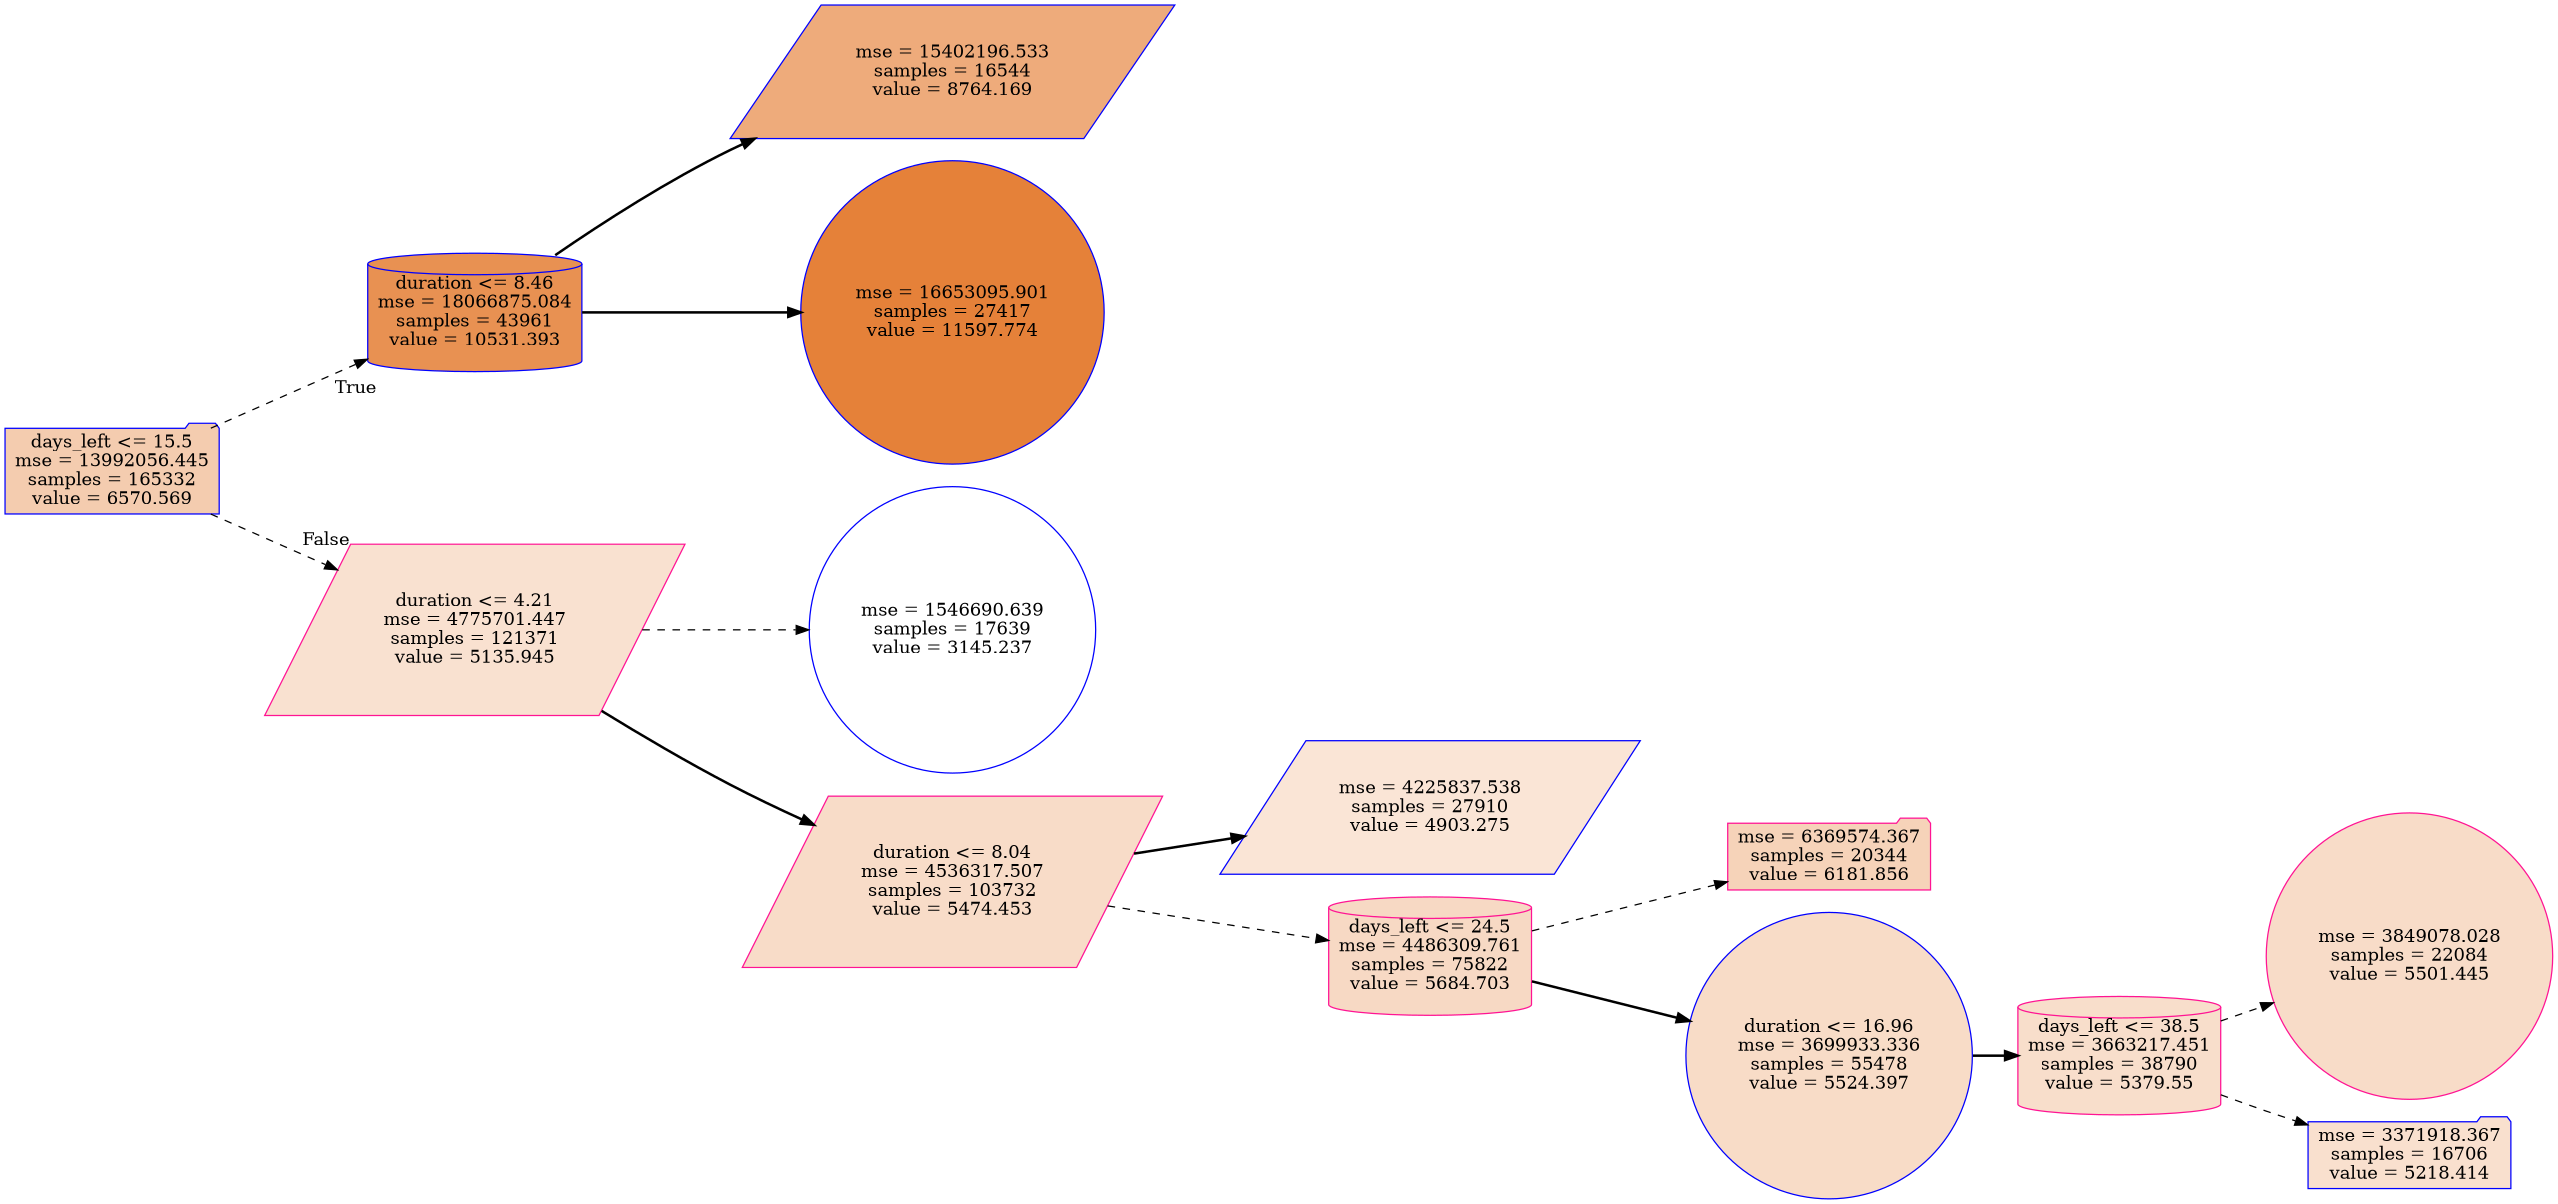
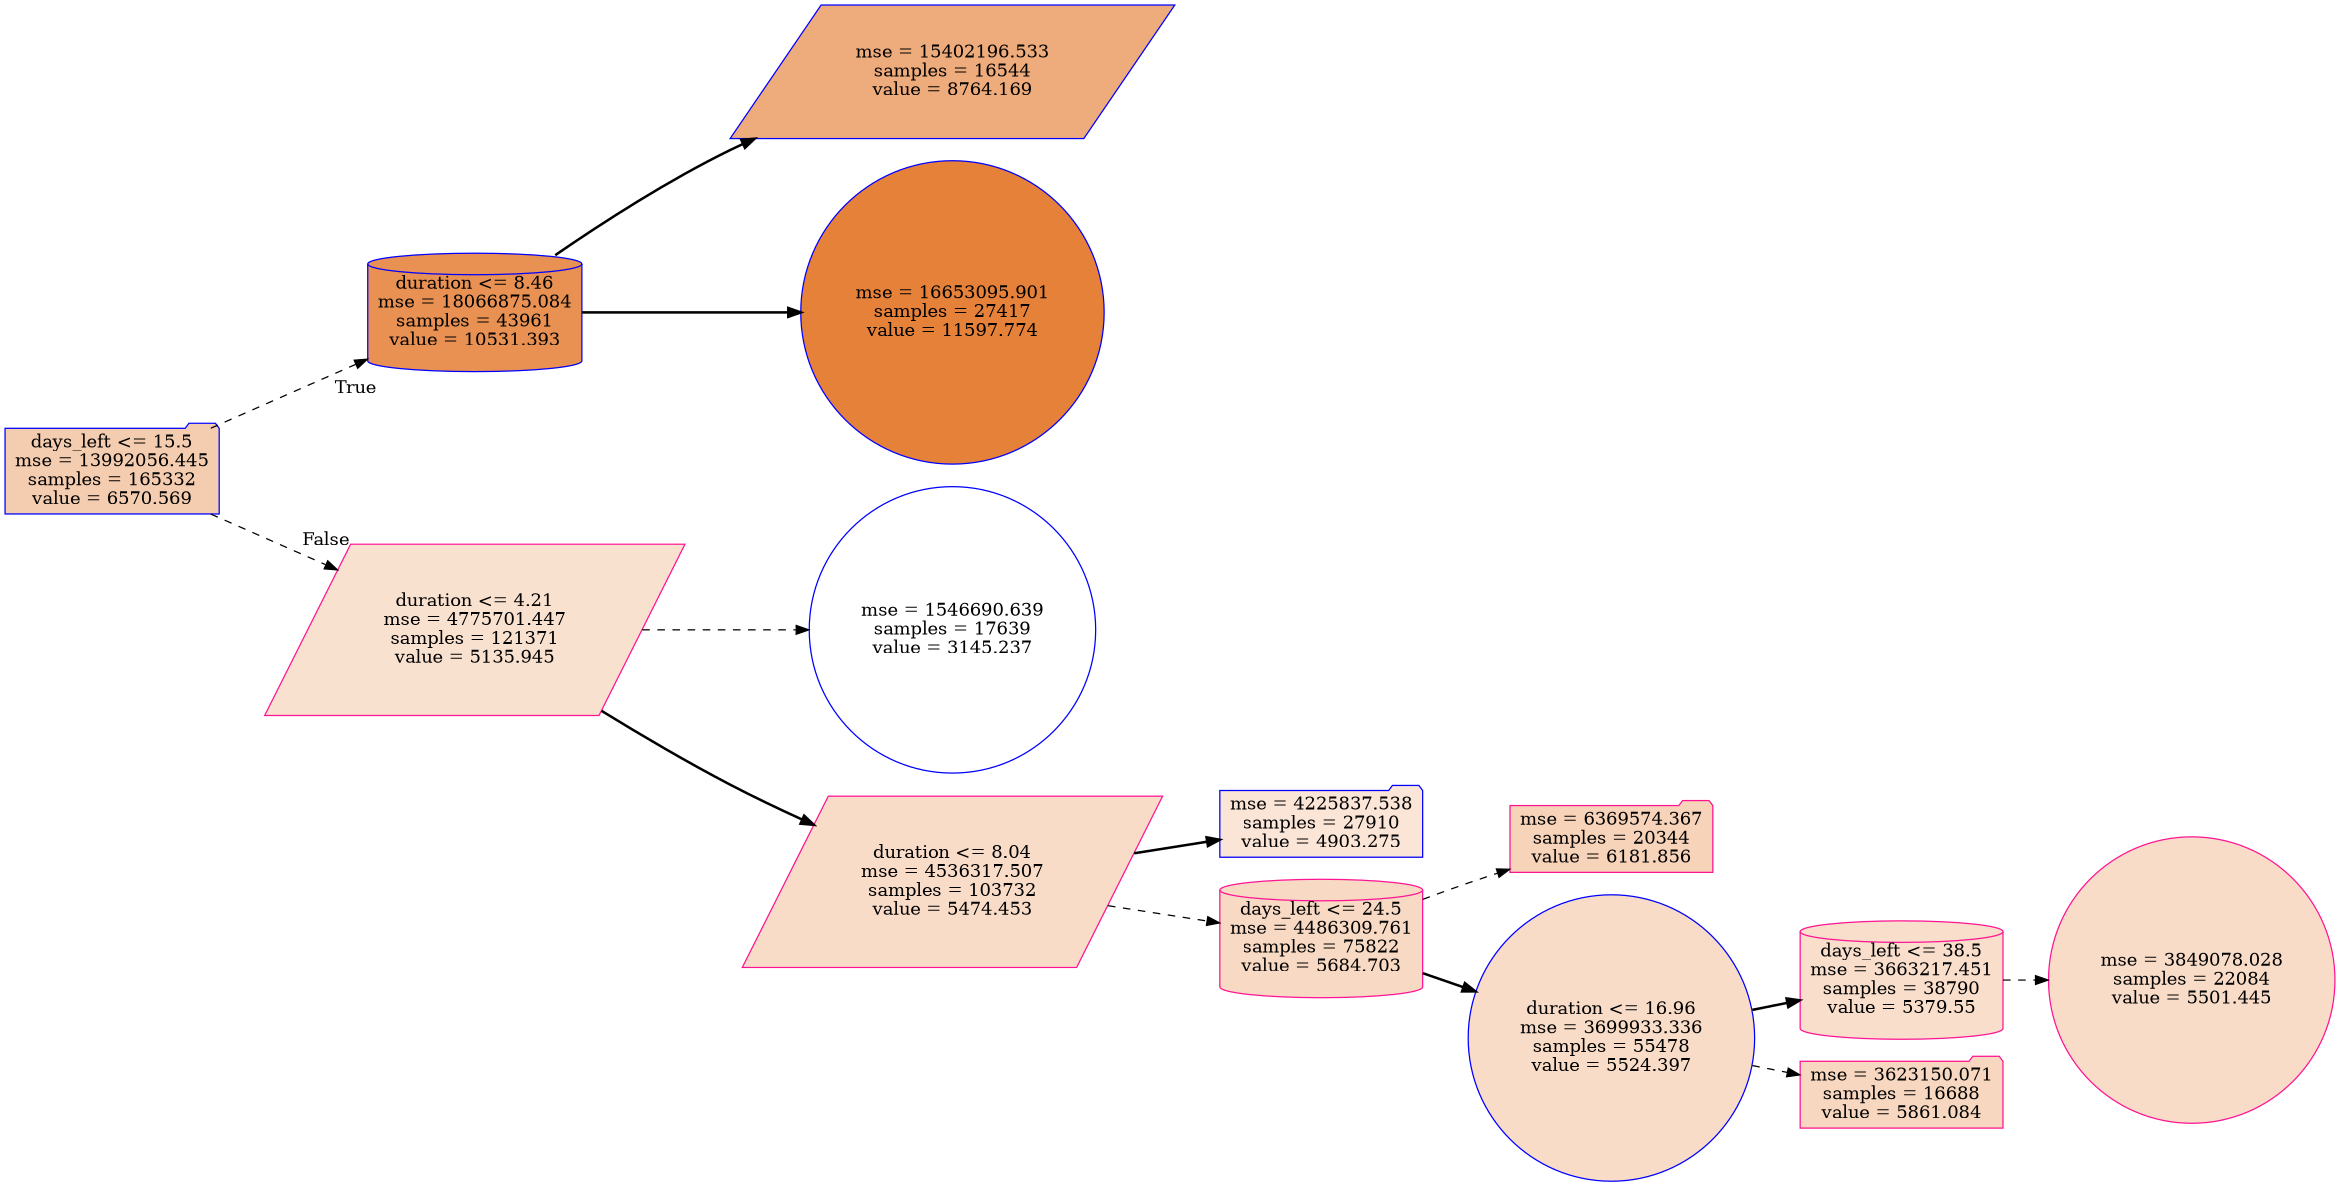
(1430, 807) -> (1321, 824)
none -> (1902, 1095)
(2409, 1155) -> none
